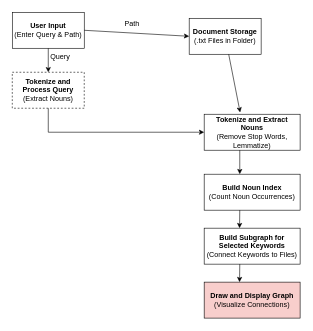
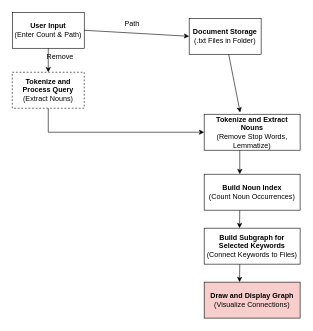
(48, 30) -> (48, 30)
(60, 57) -> (60, 57)
